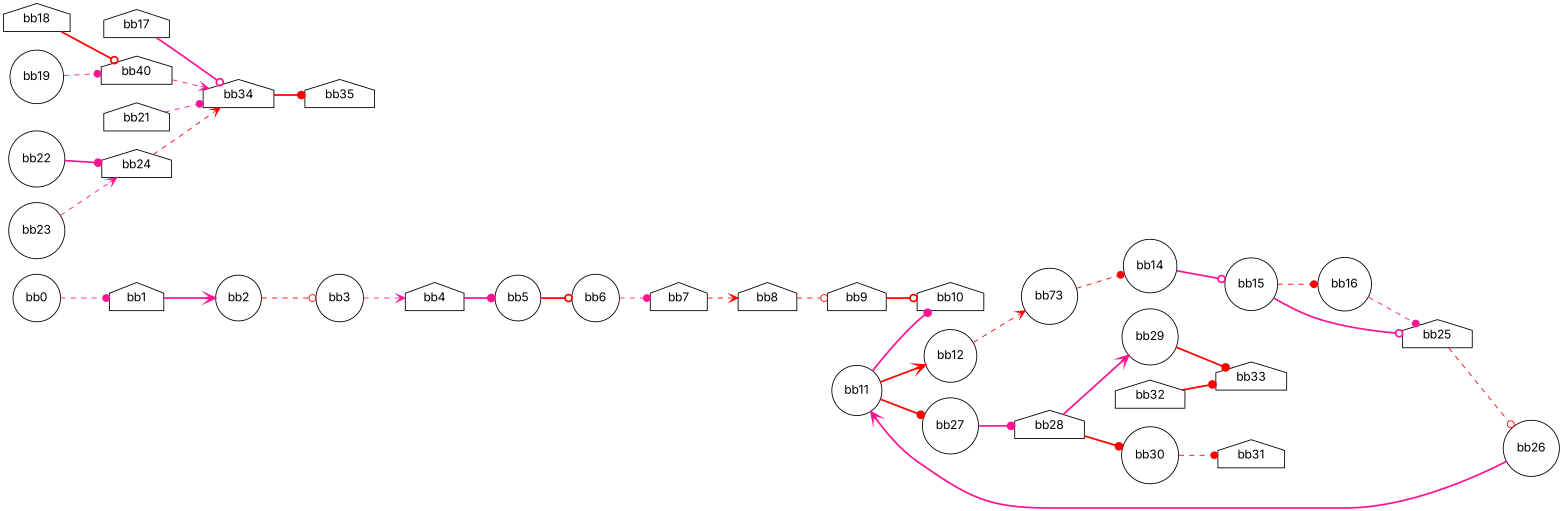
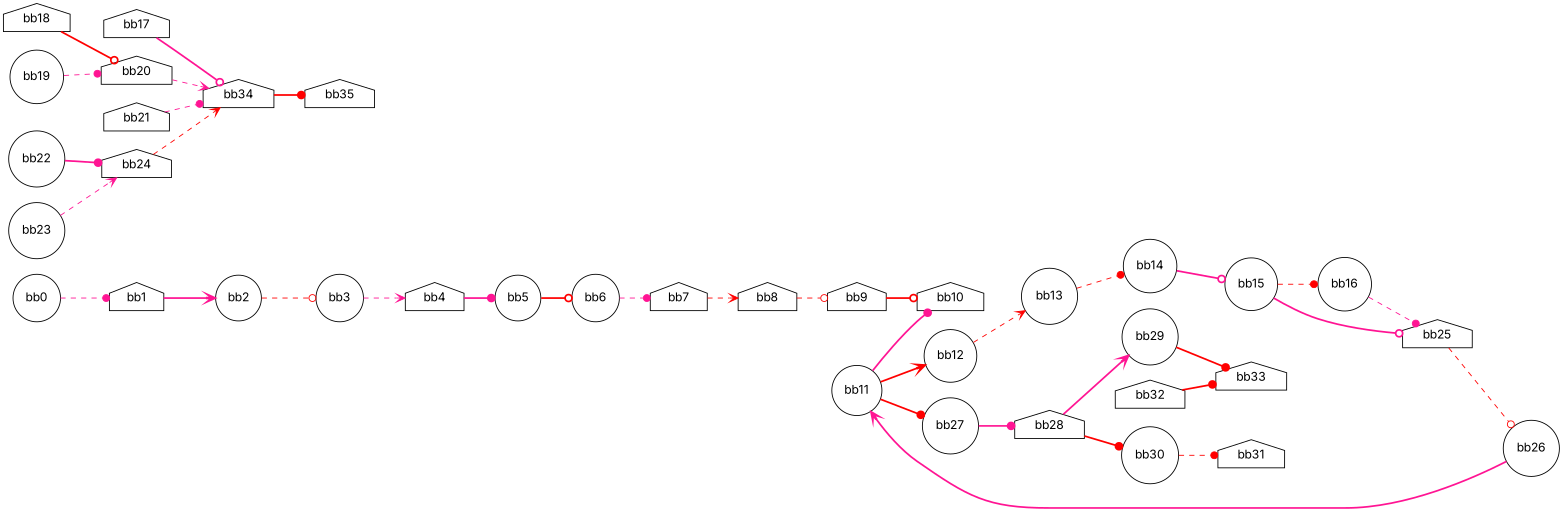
(137, 72) -> (137, 72)
(1050, 296) -> (1050, 296)
